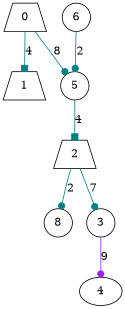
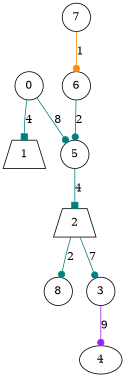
(25, 17) -> (29, 86)
none -> (76, 17)
